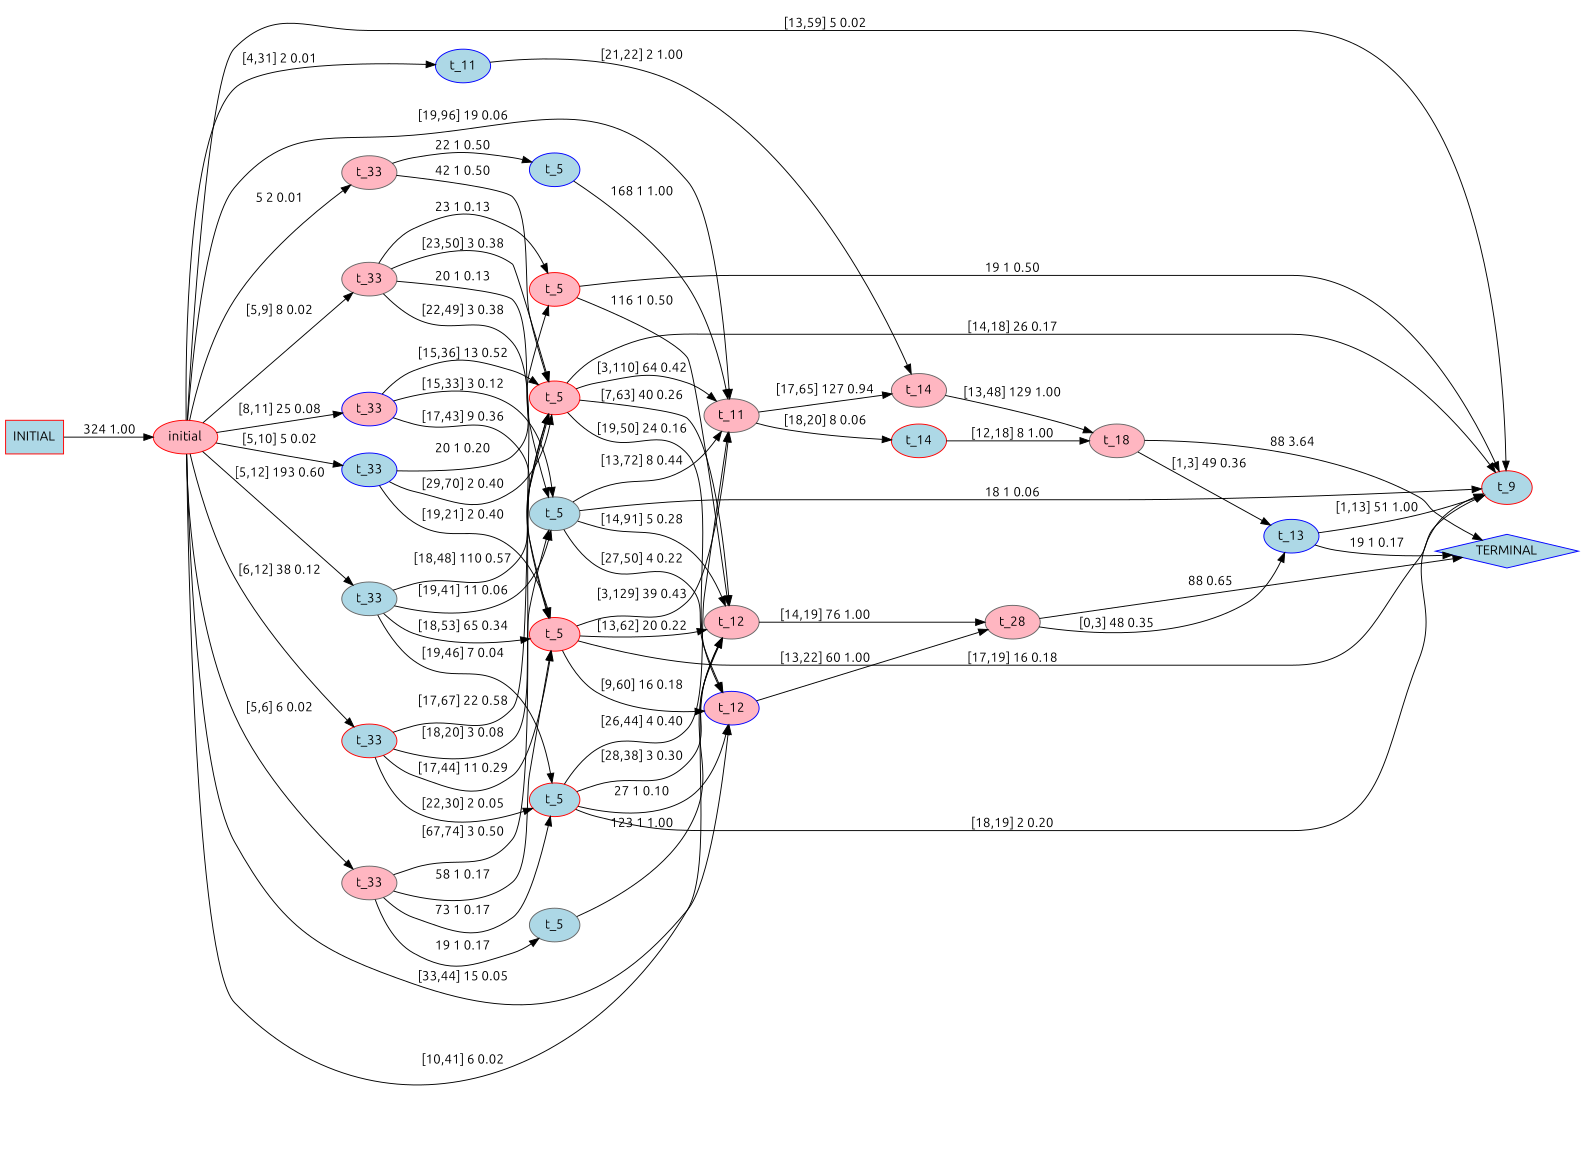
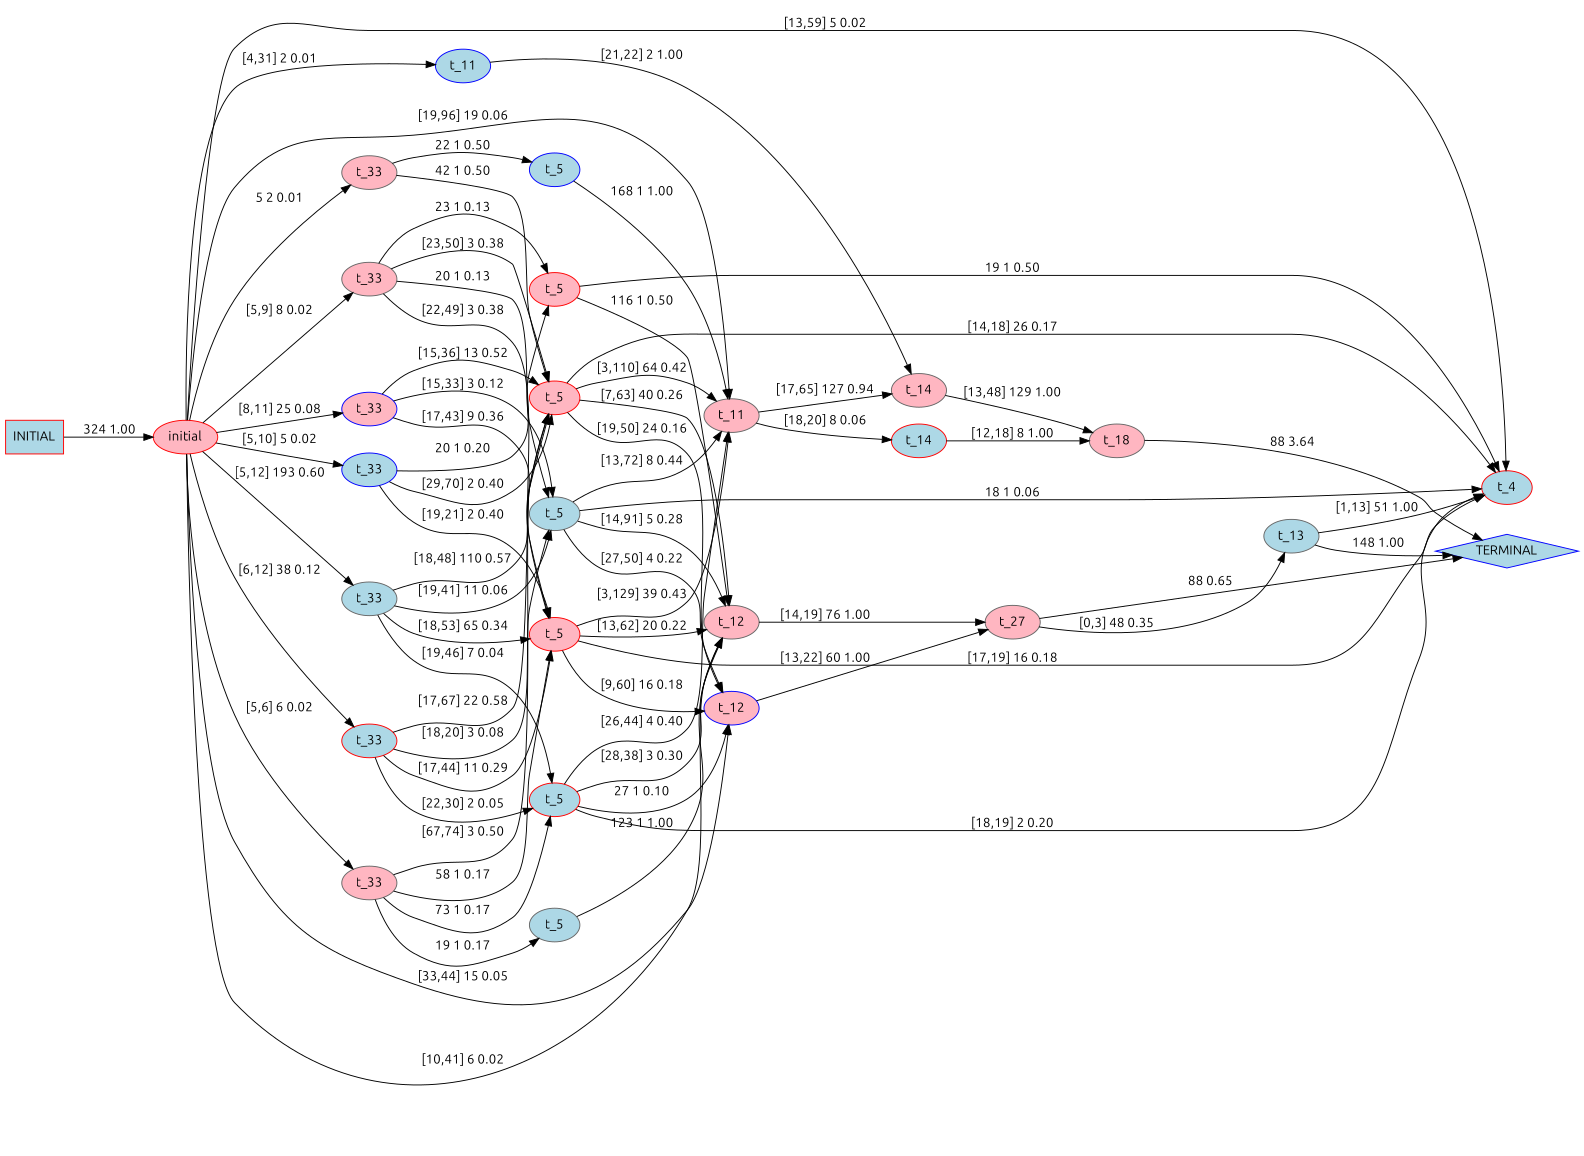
(1200, 486) -> none
(1507, 488) -> (1507, 488)
(1291, 536) -> (1291, 536)
(1377, 543) -> (1377, 543)
(1013, 622) -> (1013, 622)
